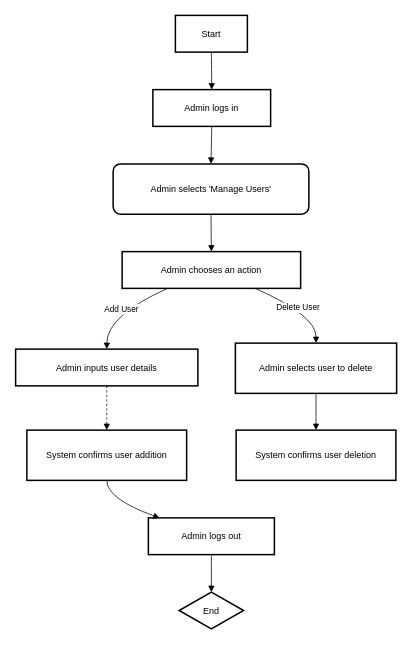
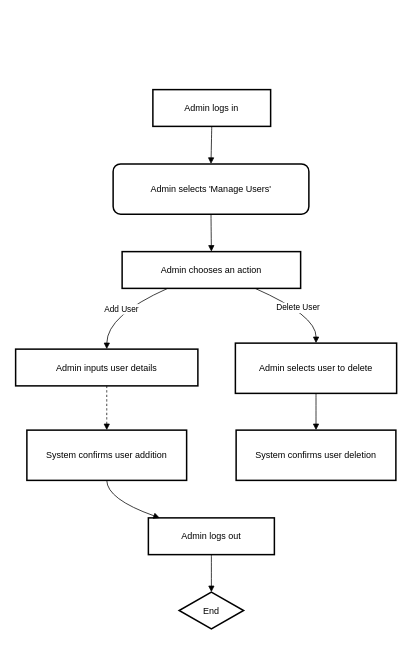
(211, 34) -> none
(211, 68) -> none
